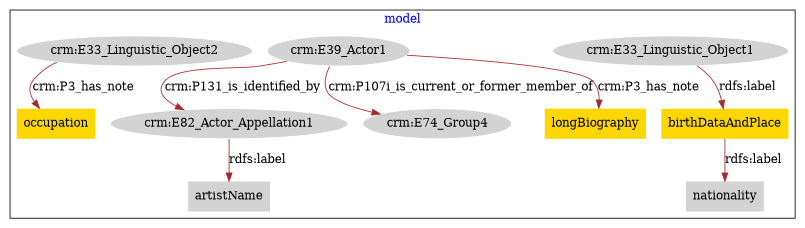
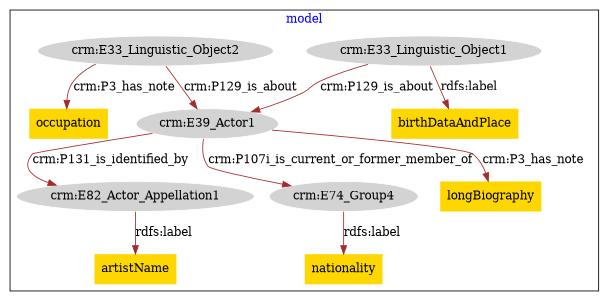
none -> (179, 84)
none -> (313, 85)
(725, 156) -> (344, 229)
(229, 196) -> (135, 269)
(725, 196) -> (344, 269)
